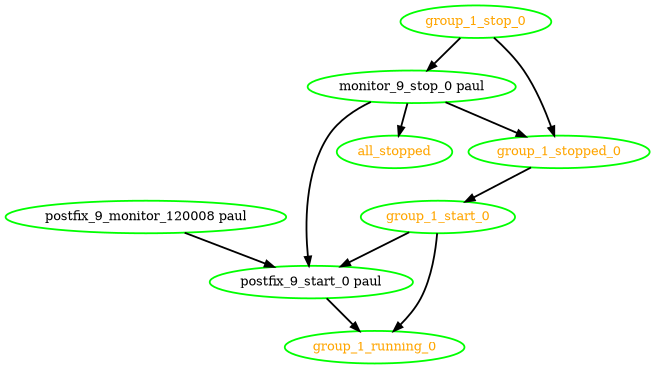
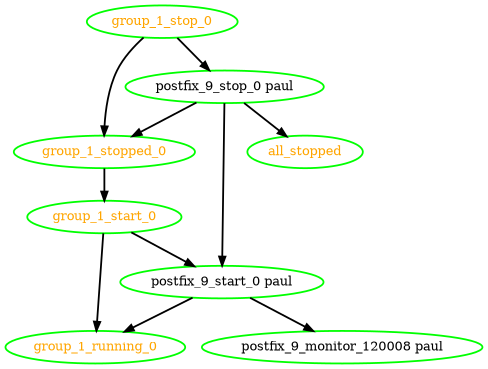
(412, 87) -> (225, 87)
(225, 248) -> (278, 312)
